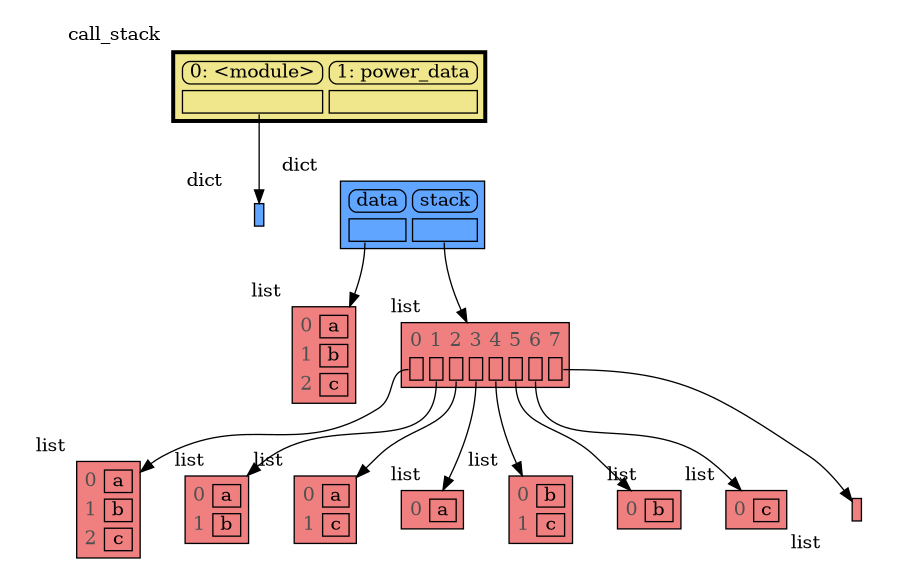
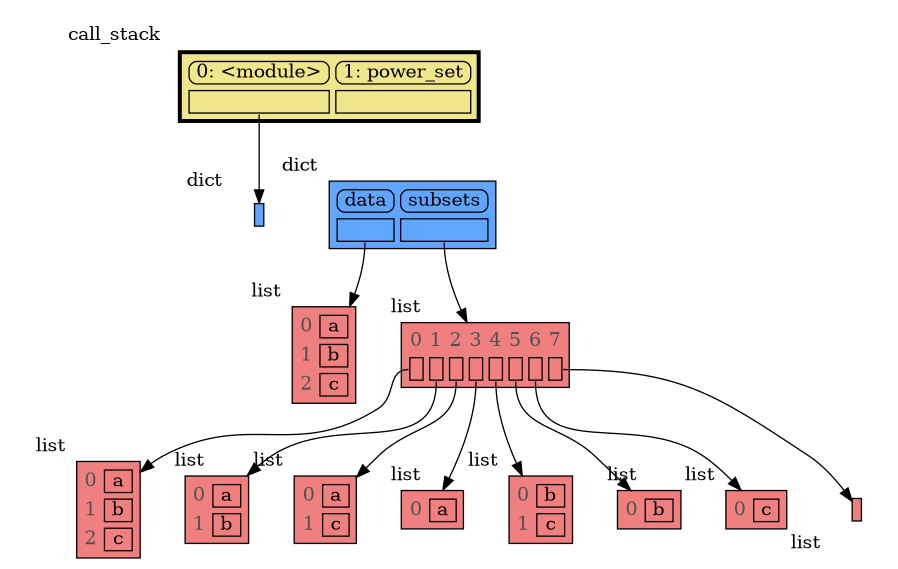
(403, 72) -> (403, 72)
(445, 200) -> (444, 200)
